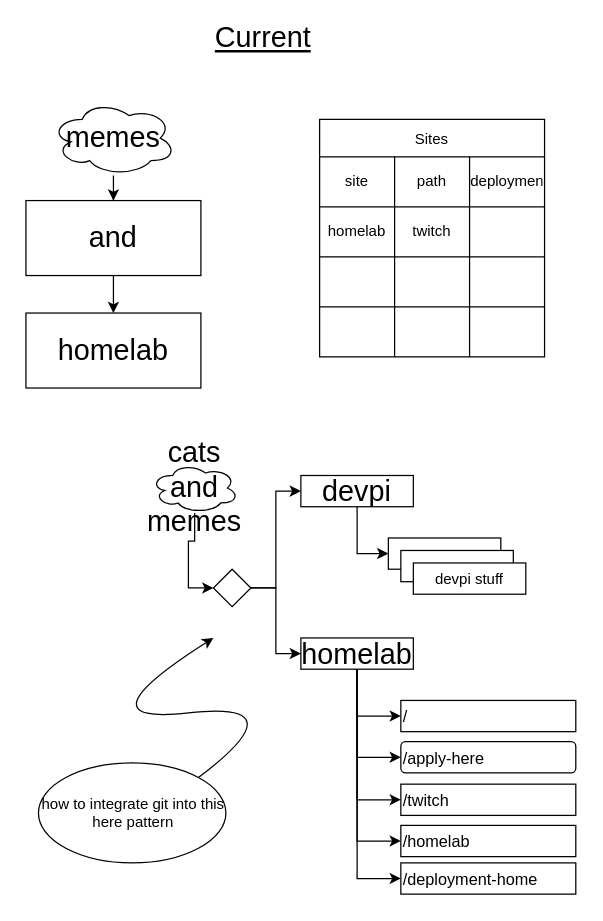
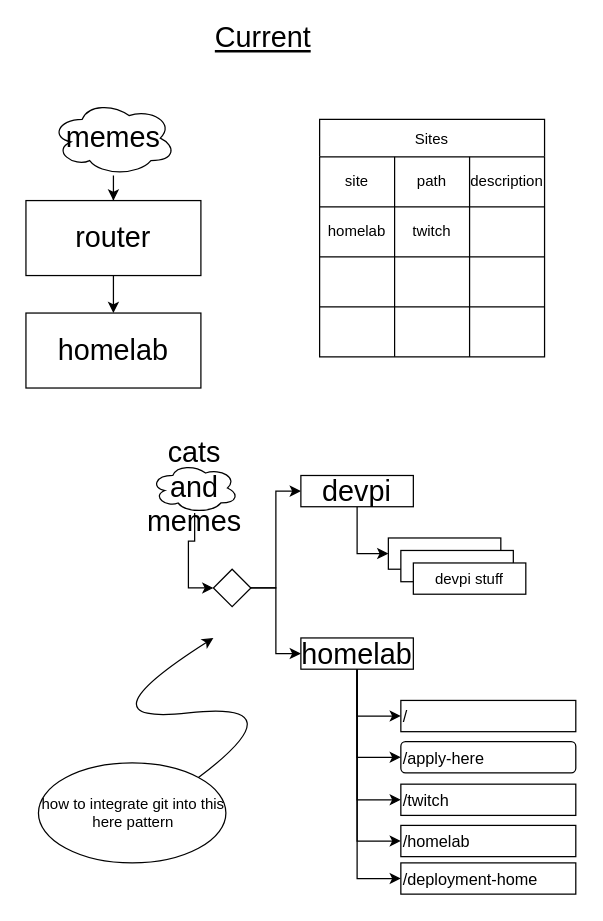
(507, 182) -> (507, 182)
(113, 238) -> (113, 238)
